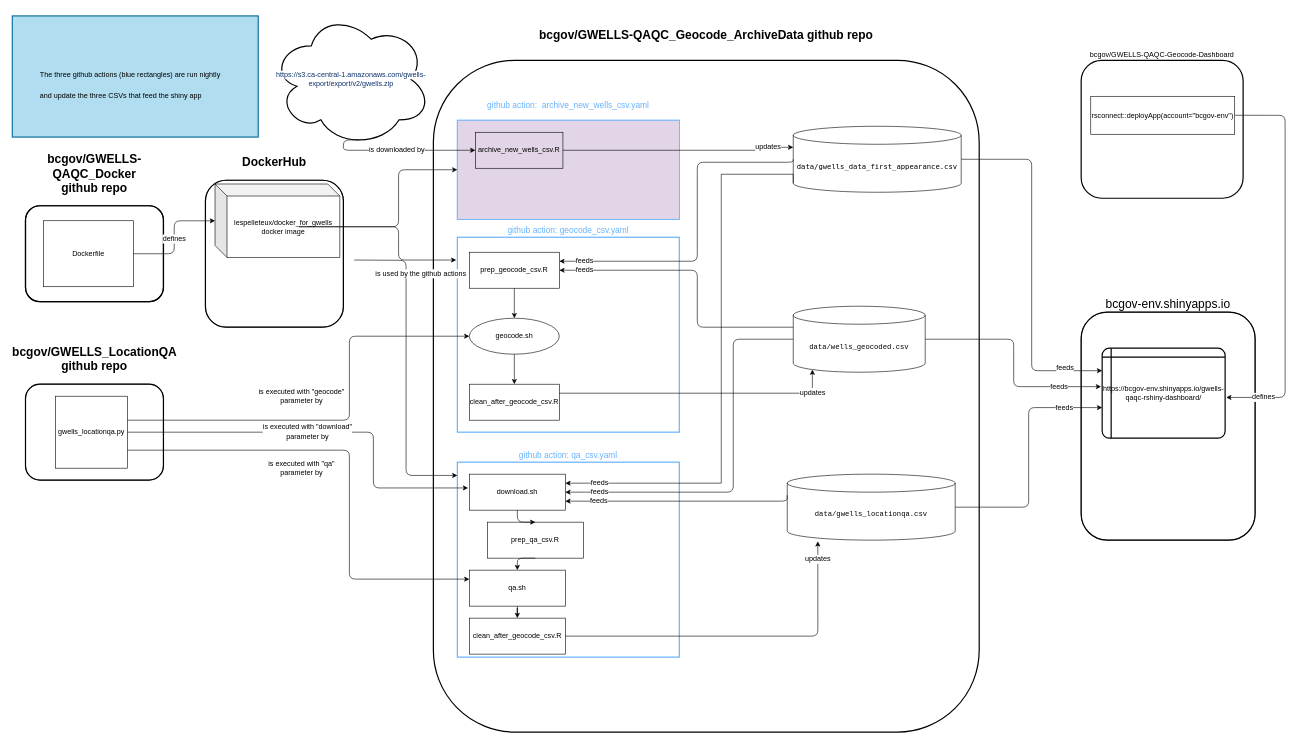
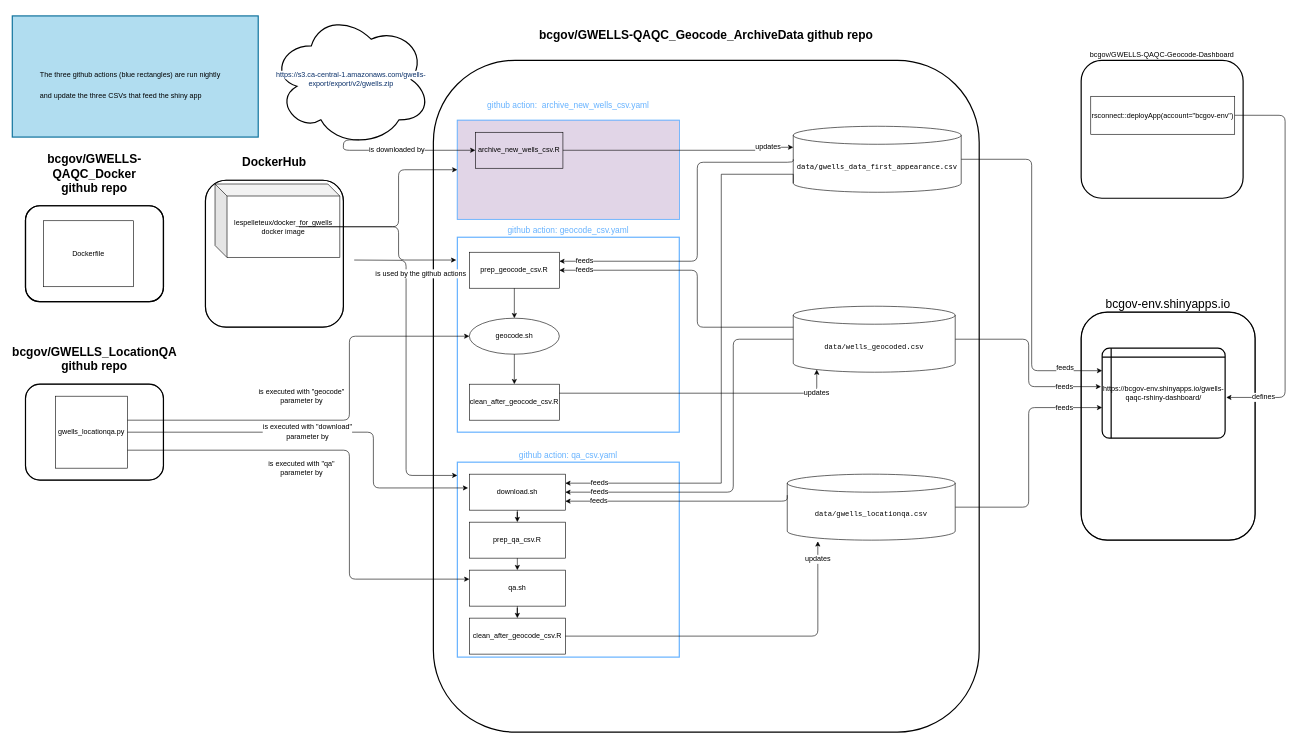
(174, 238) -> none
(860, 339) -> (875, 339)
(536, 540) -> (518, 540)
